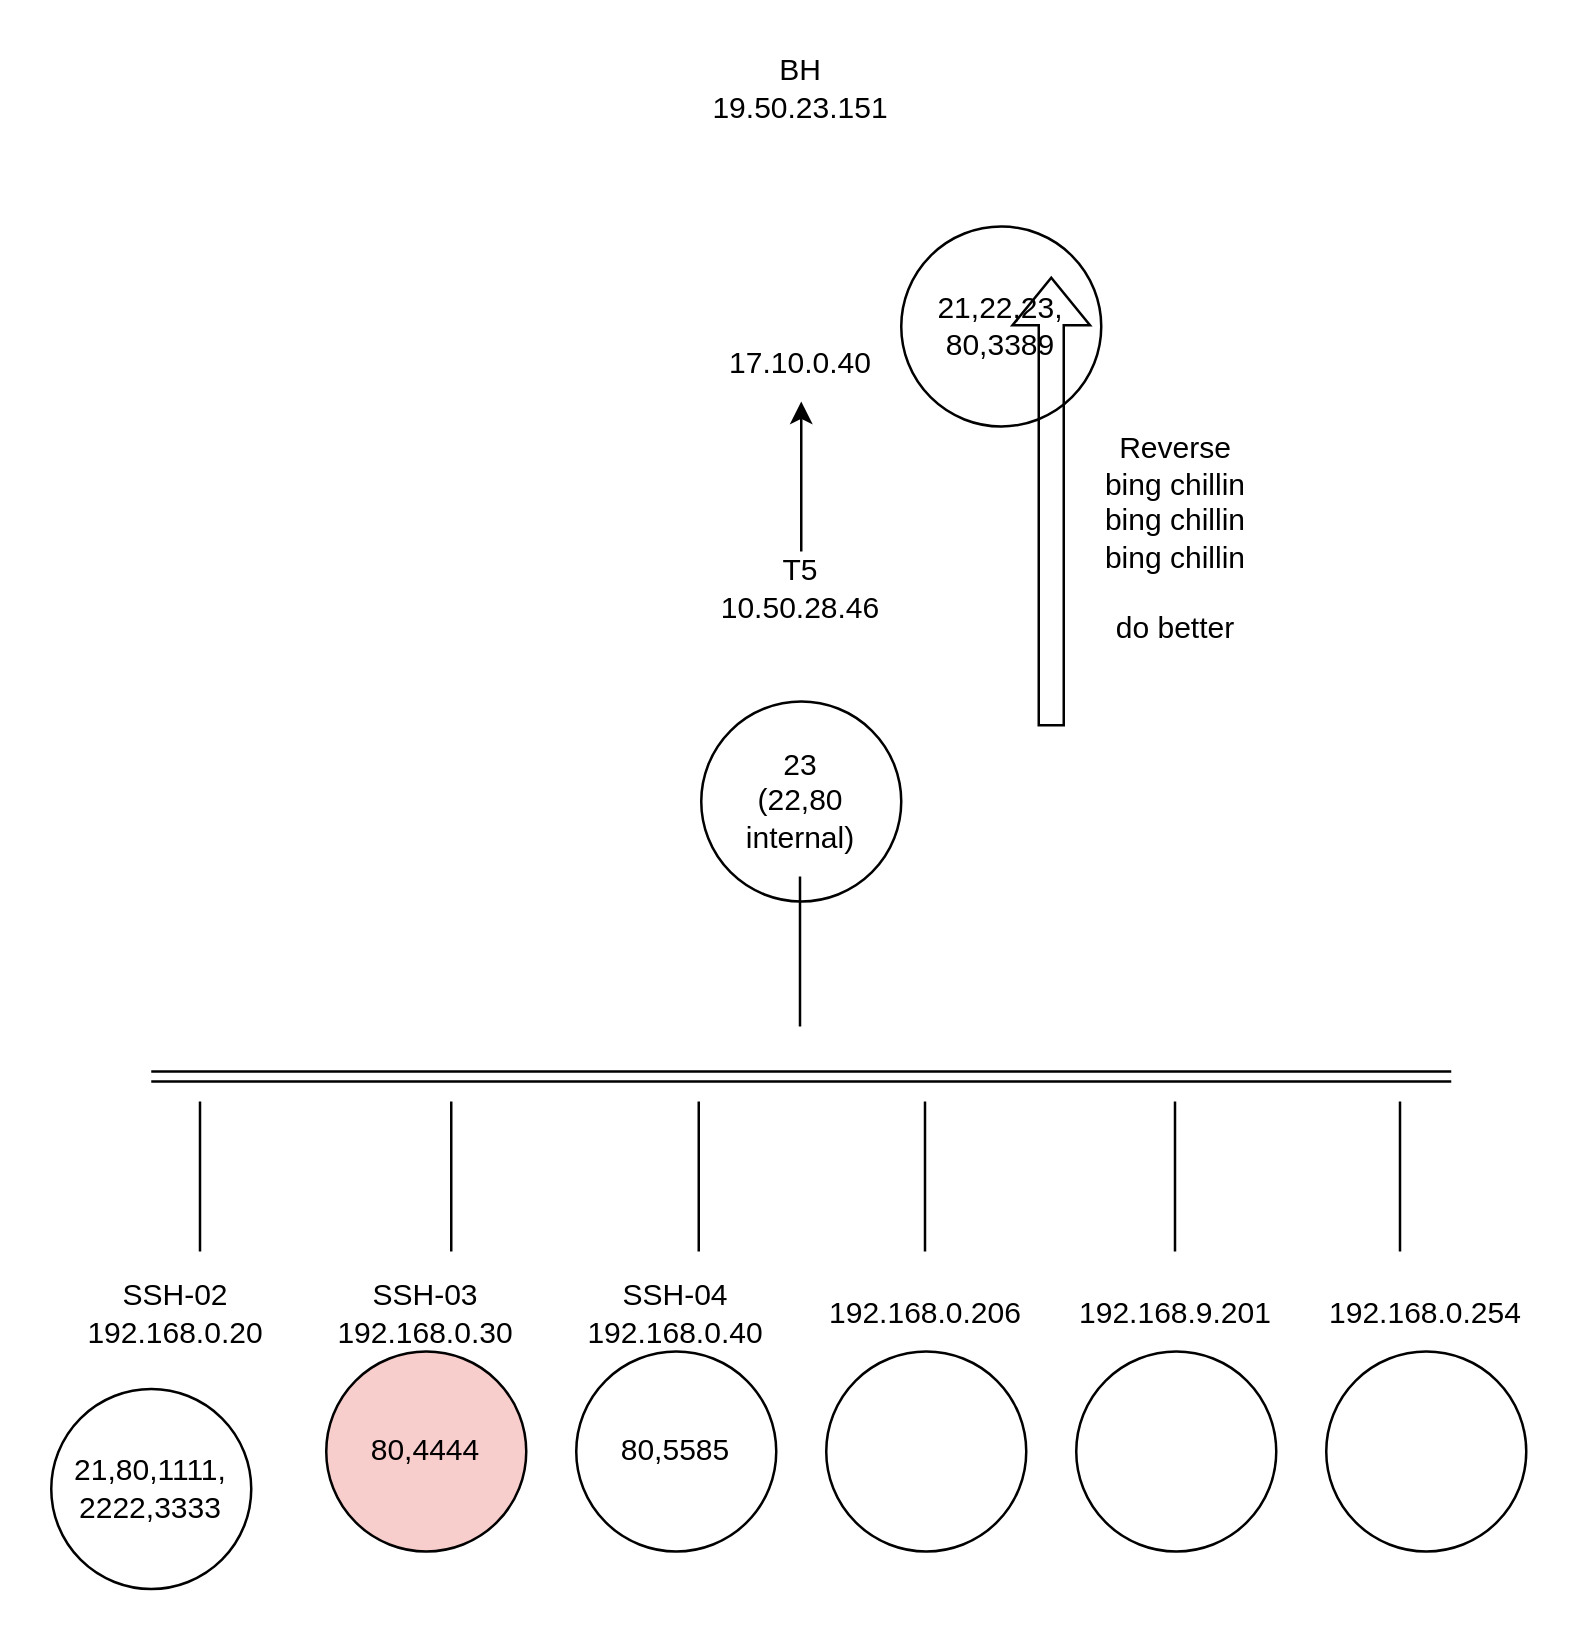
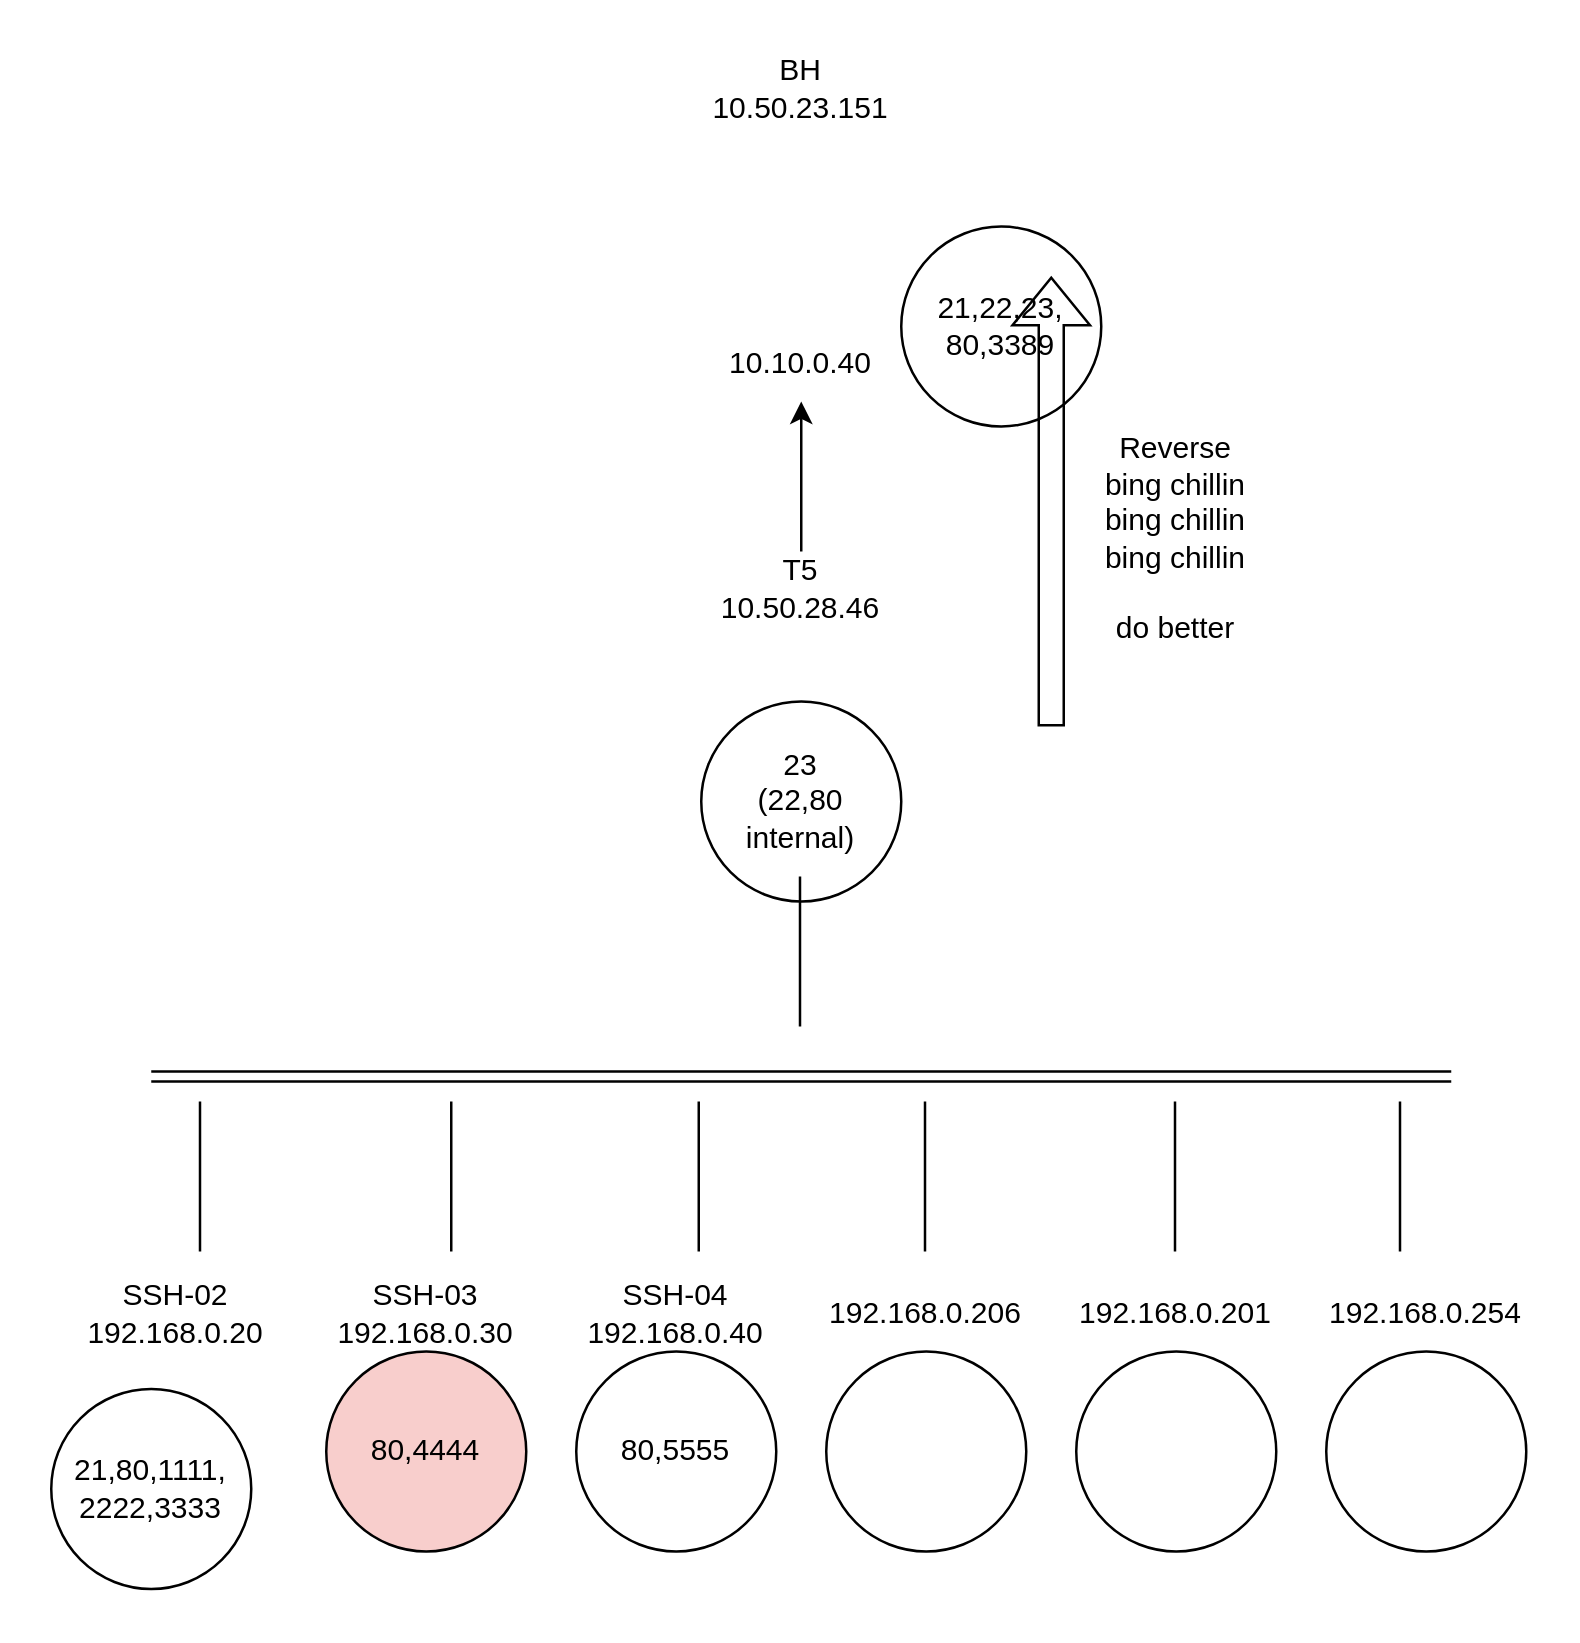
(801, 89) -> (801, 89)
(801, 364) -> (801, 364)
(1176, 1314) -> (1176, 1314)
(676, 1451) -> (676, 1451)
